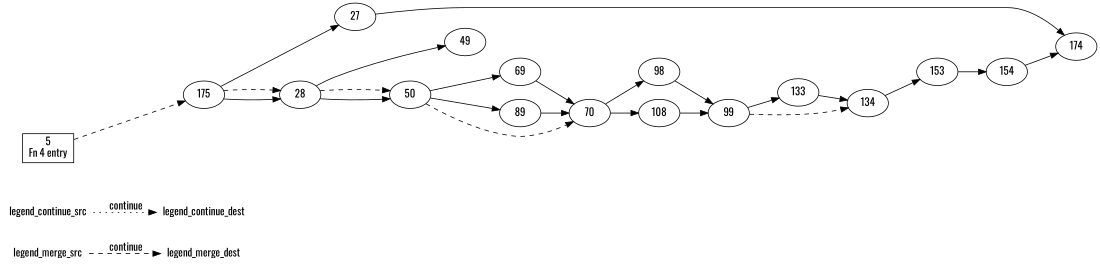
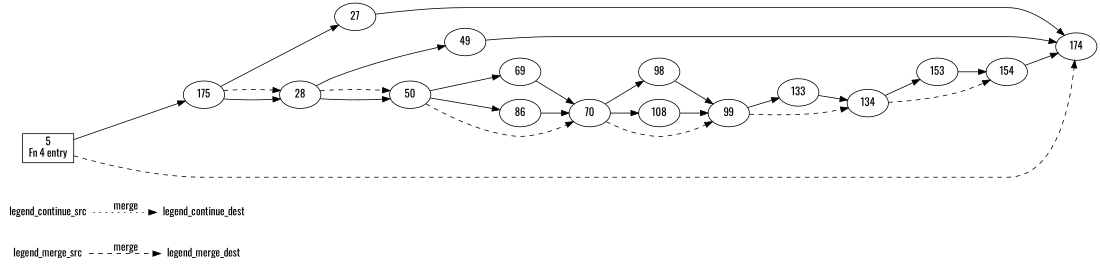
none -> (767, 37)
none -> (937, 97)
(520, 113) -> (520, 113)
(126, 121) -> (126, 121)
none -> (655, 136)
none -> (609, 177)
(125, 207) -> (125, 207)
(125, 248) -> (125, 248)
